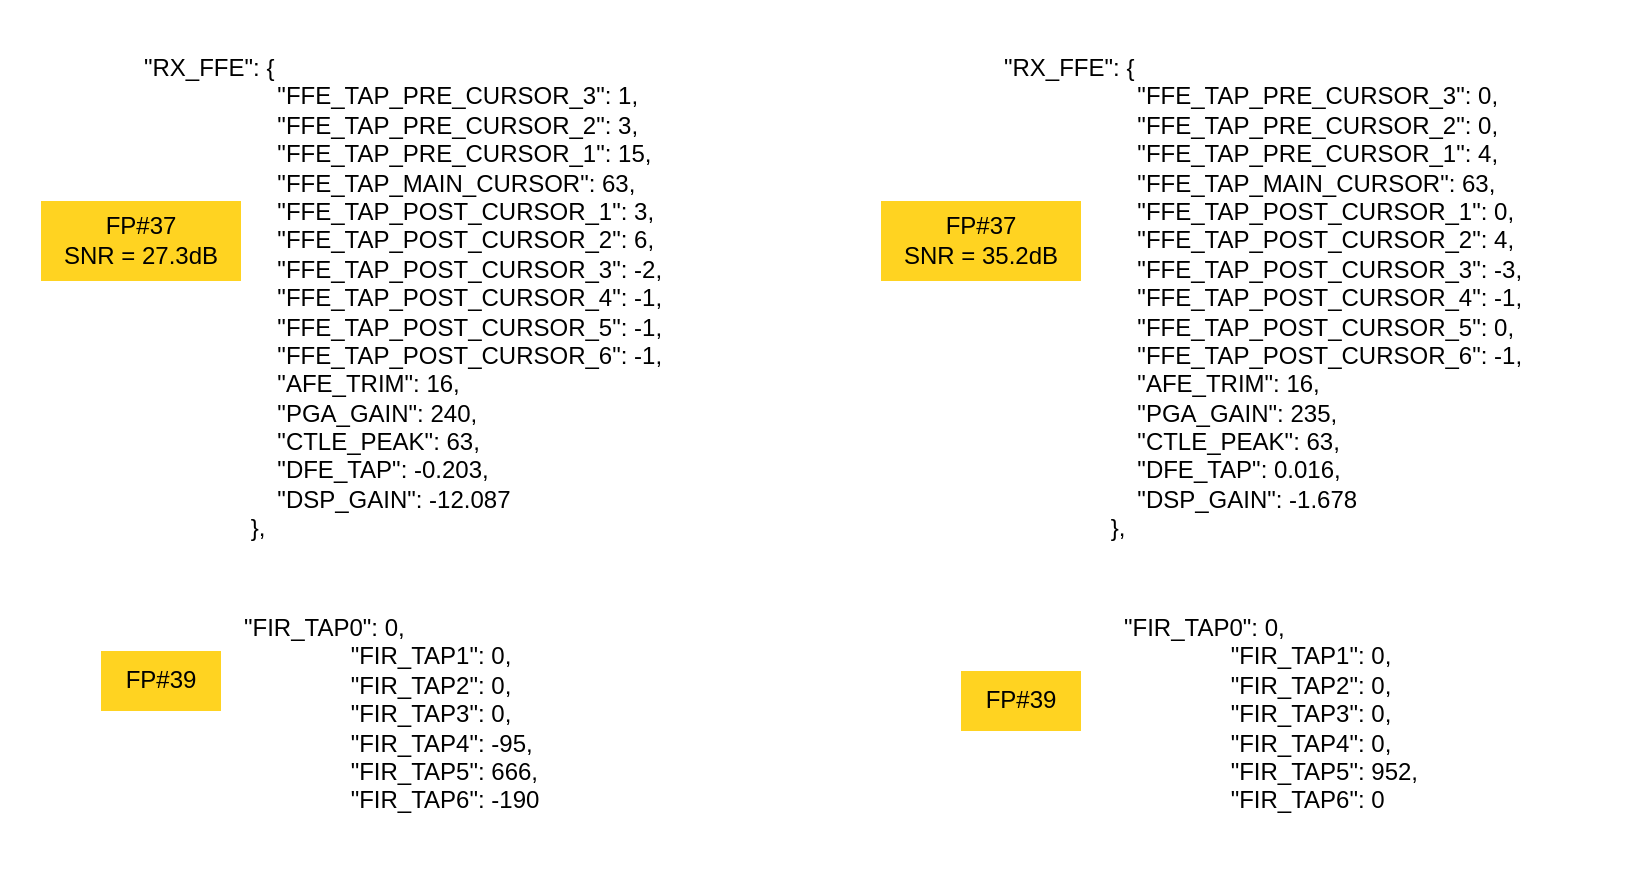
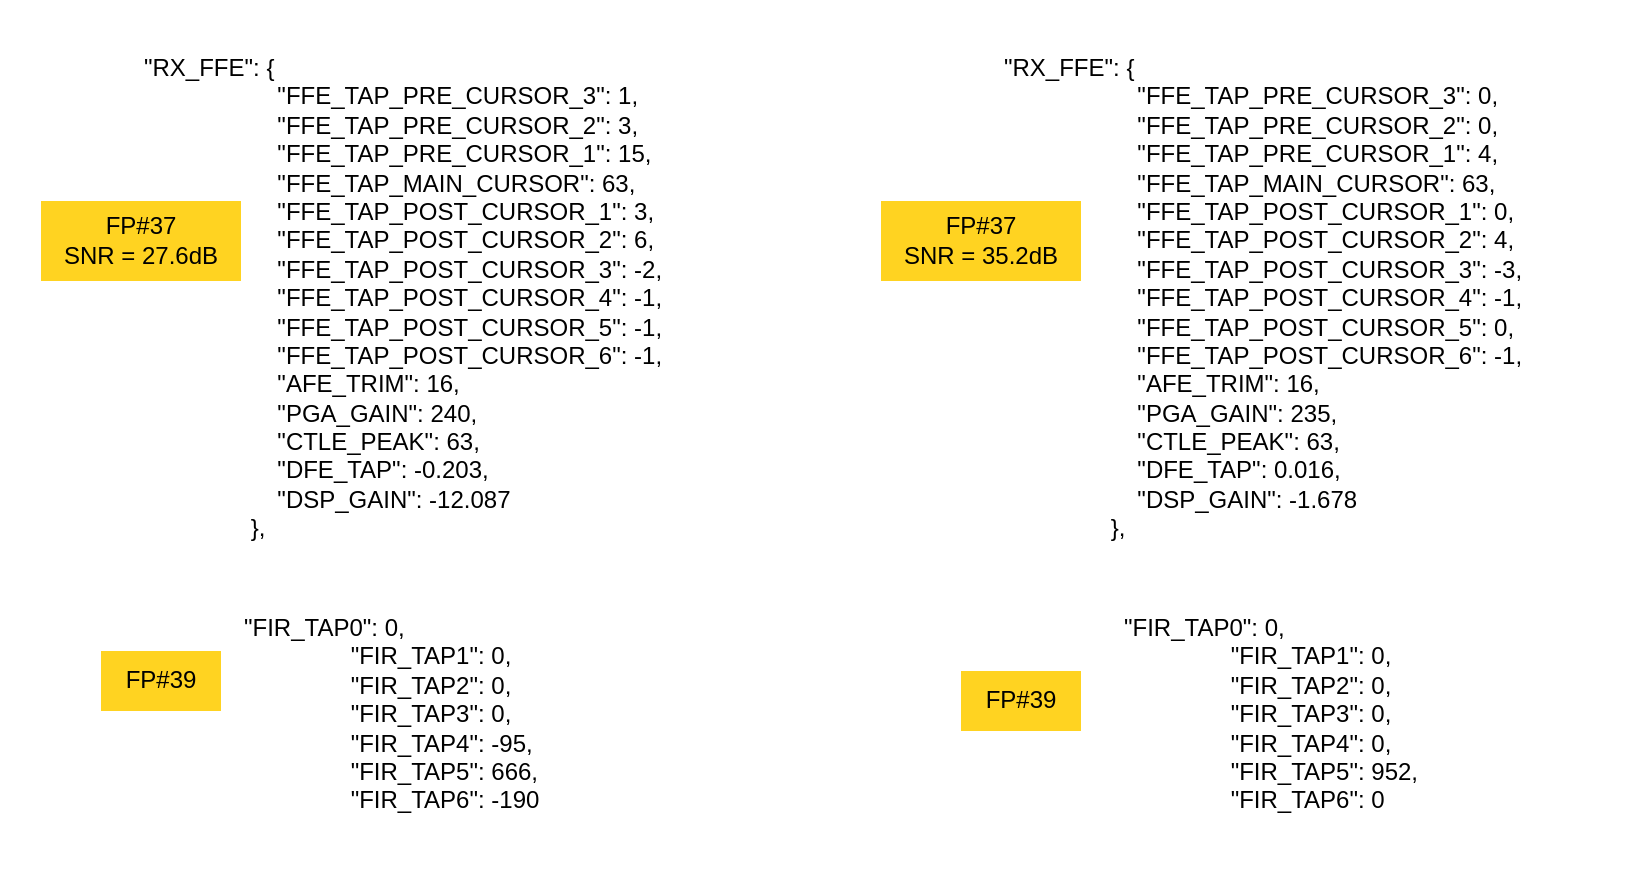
(142, 241) -> (142, 241)
